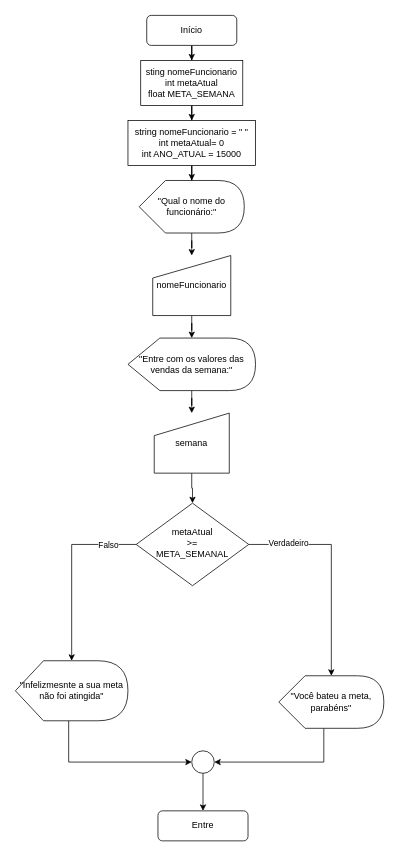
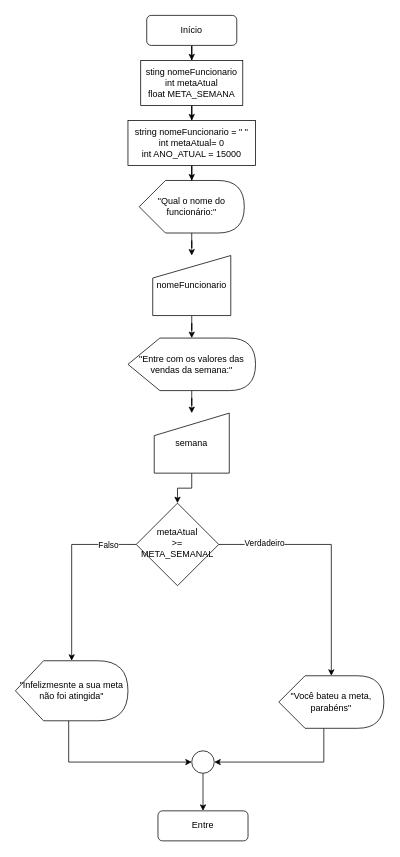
(192, 544) -> (177, 544)
